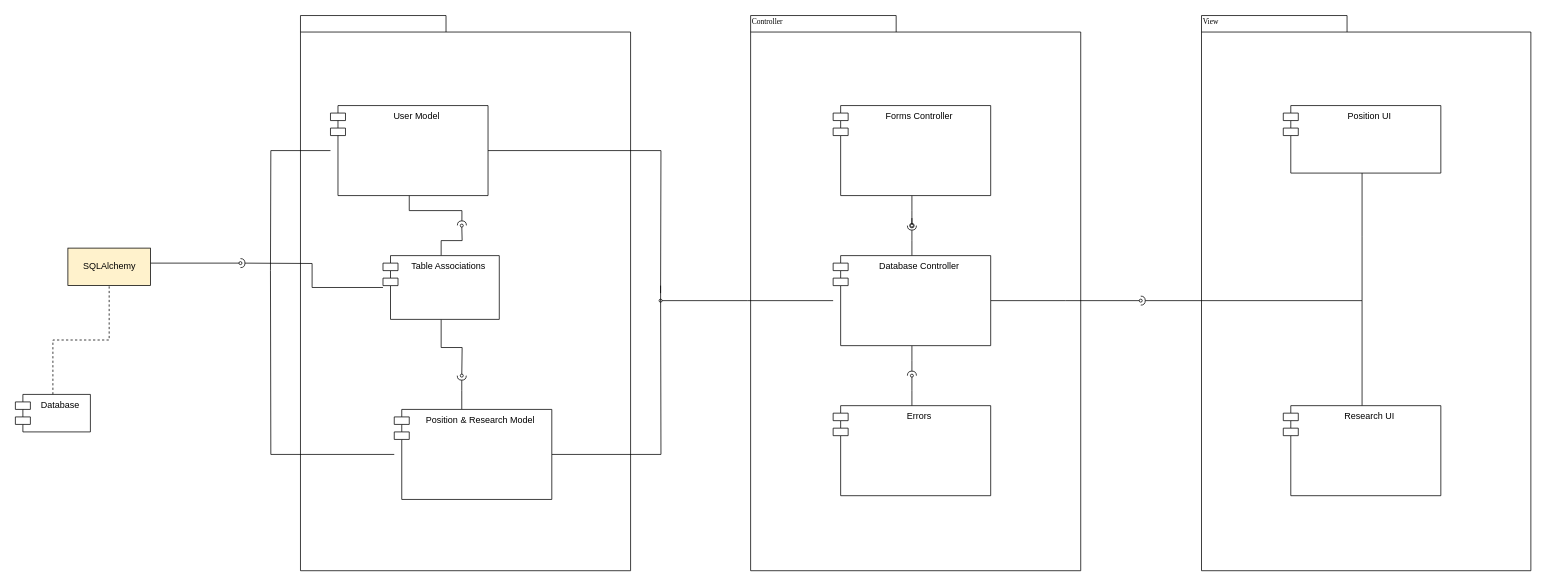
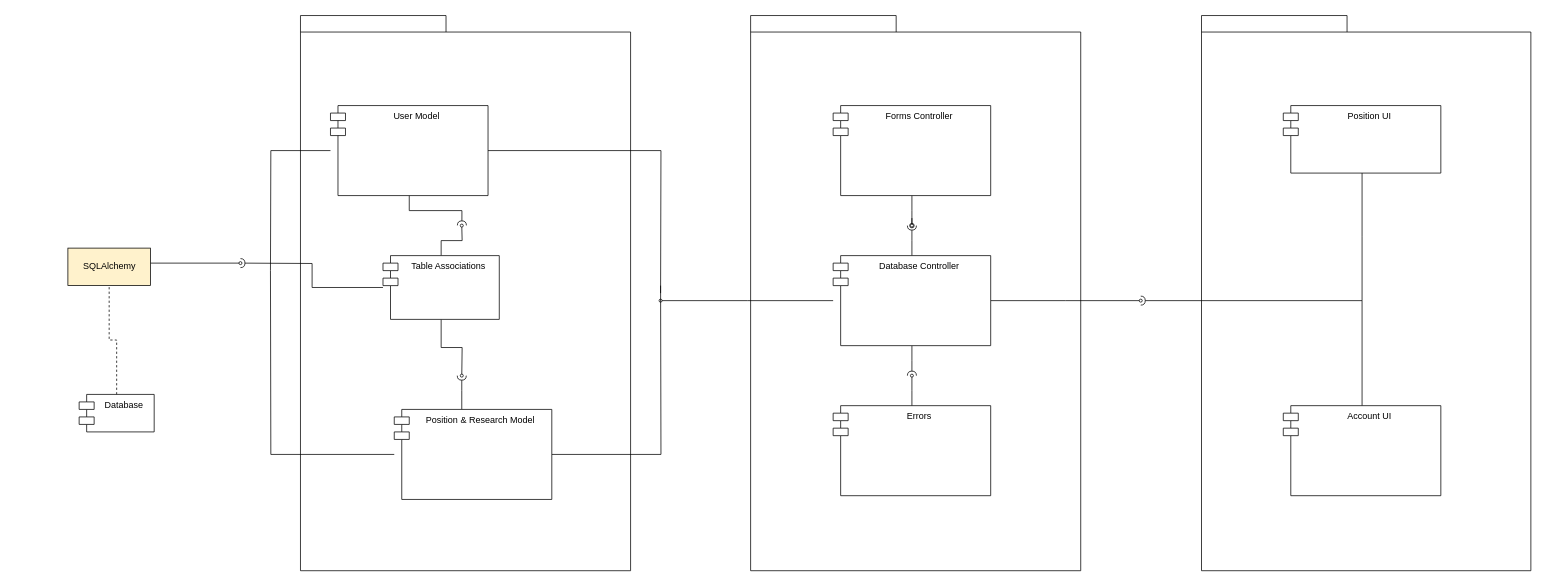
(799, 23) -> none
(1250, 23) -> none
(53, 413) -> (117, 413)
(1369, 416) -> (1369, 416)
